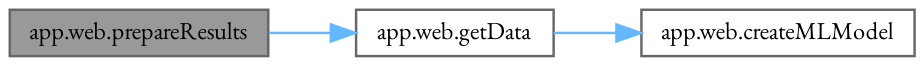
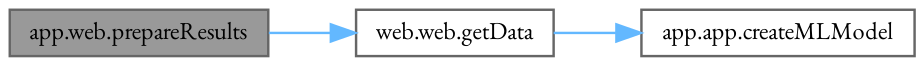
(455, 33) -> (455, 33)
(778, 33) -> (778, 33)
